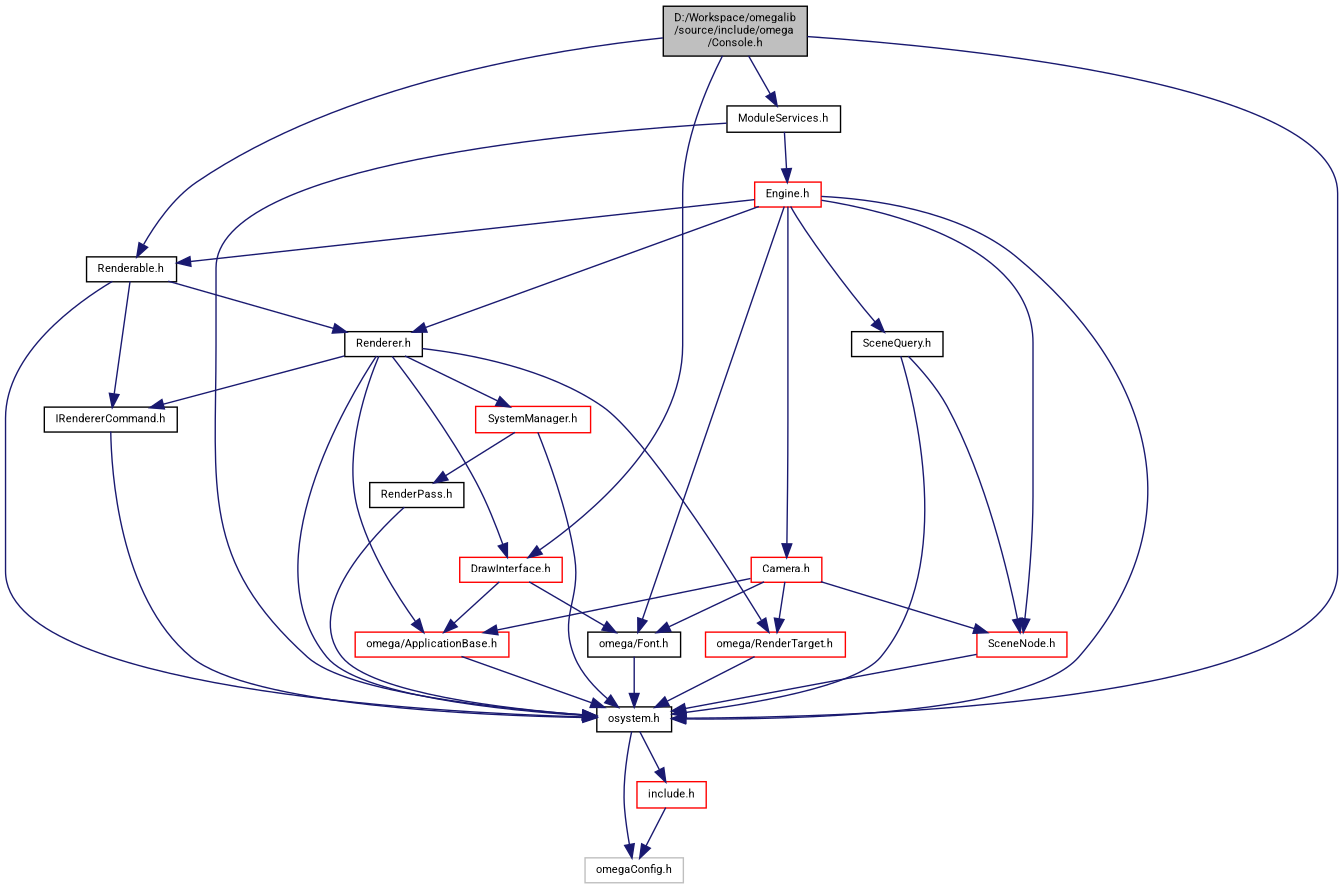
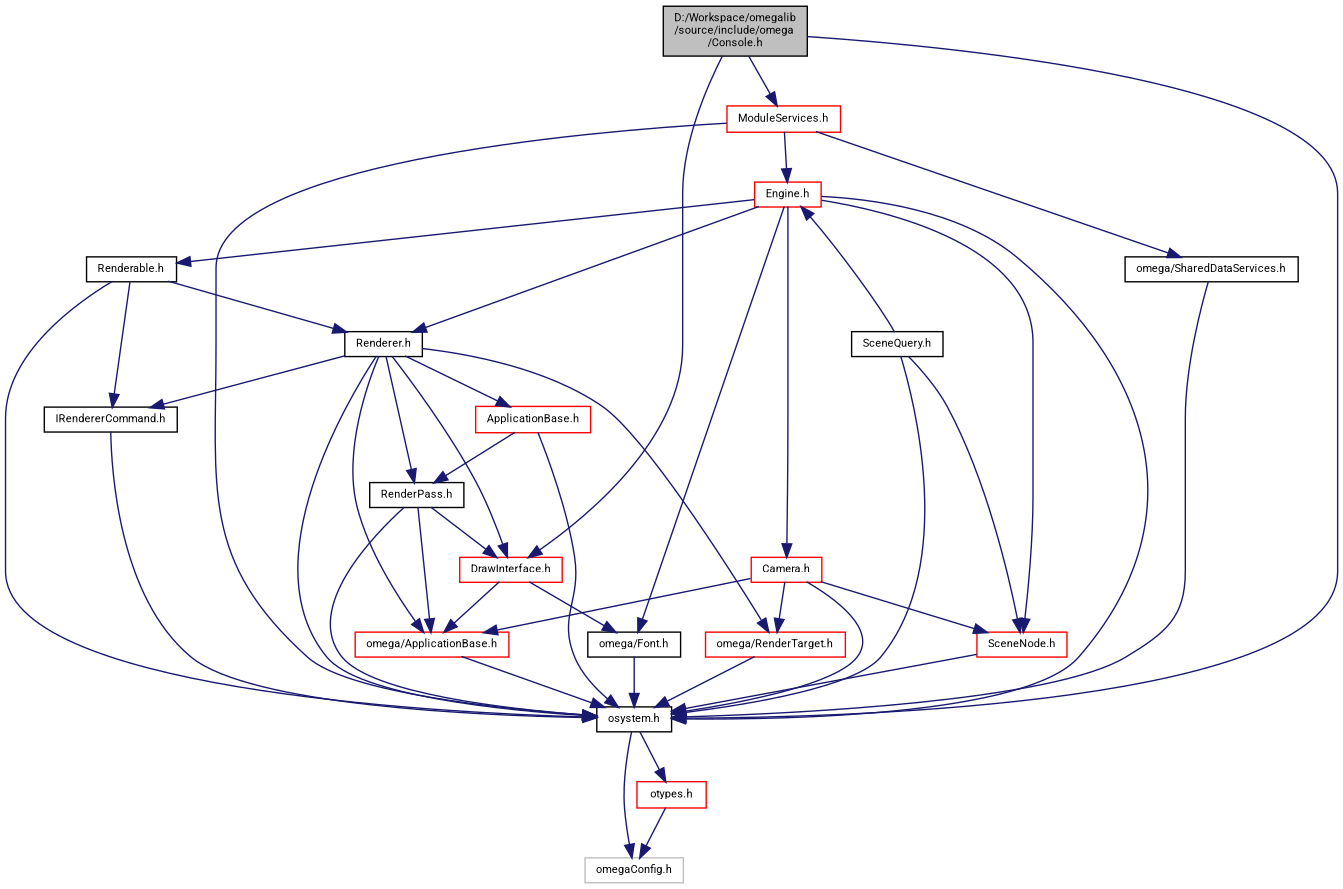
(382, 95) -> none
(784, 119) -> (784, 119)
(831, 266) -> (855, 273)
none -> (1212, 269)
none -> (399, 413)
(533, 420) -> (533, 420)
none -> (458, 528)
none -> (424, 563)
(717, 604) -> (842, 669)
(672, 795) -> (672, 795)
